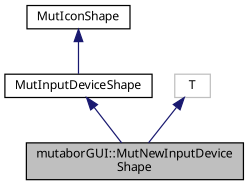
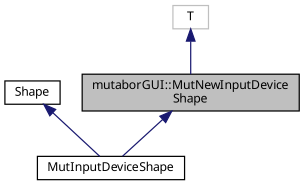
(78, 17) -> (32, 93)
(108, 125) -> (143, 138)
